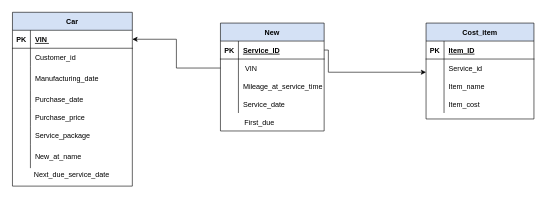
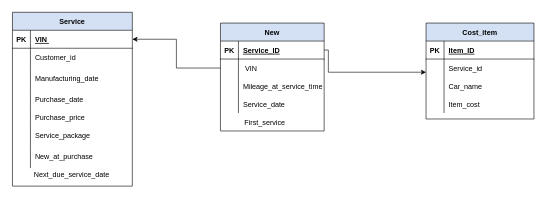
(72, 22) -> (72, 22)
(467, 86) -> (465, 86)
(260, 122) -> (267, 122)
(57, 157) -> (65, 157)
